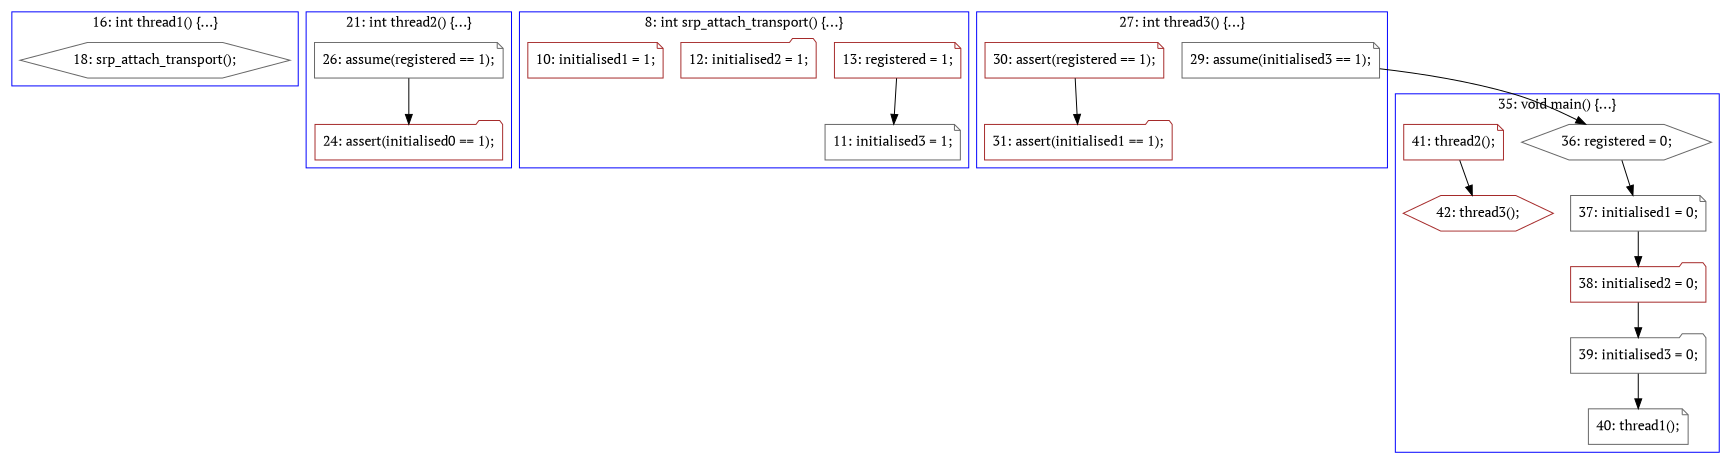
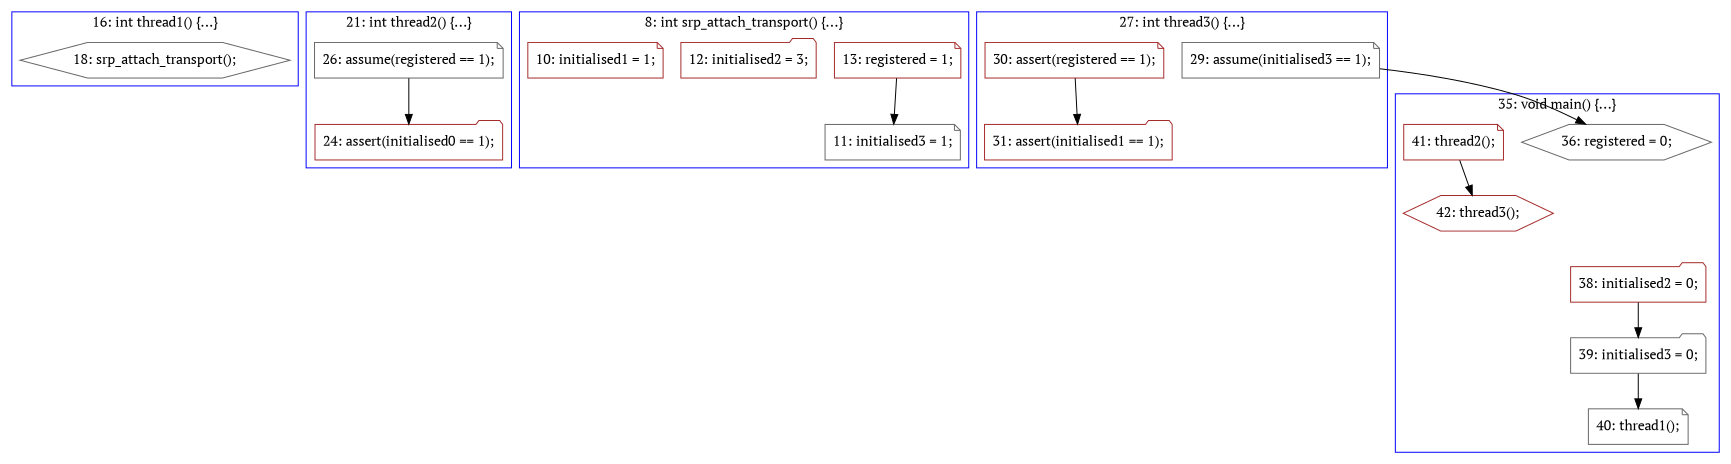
(749, 60) -> (749, 60)
(1638, 213) -> none
